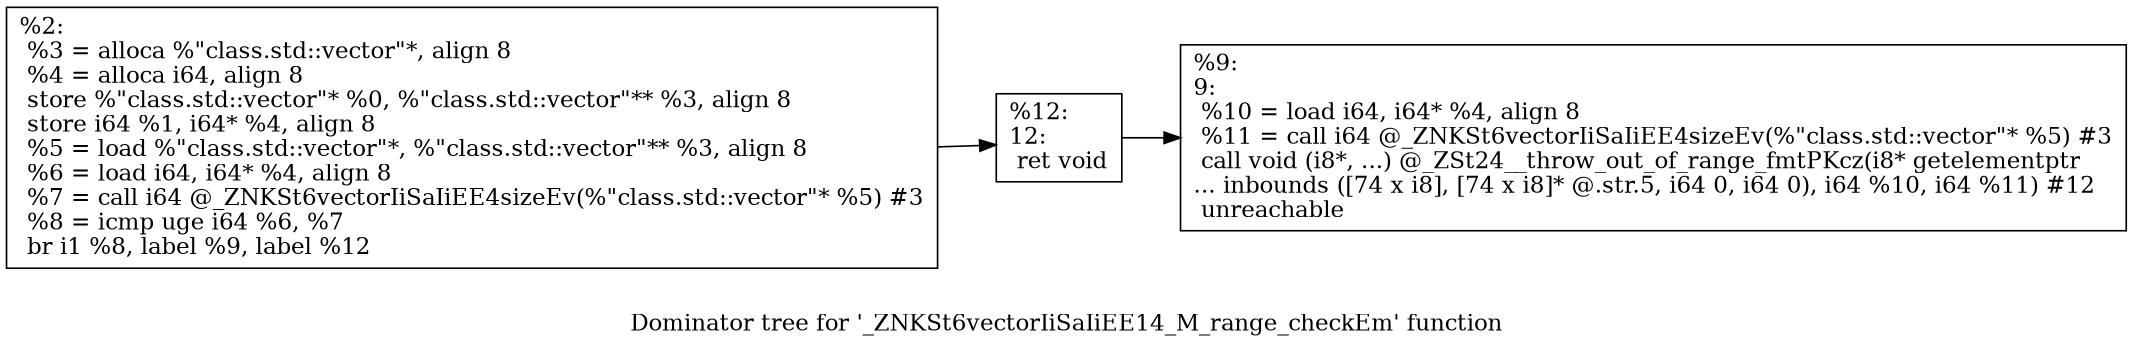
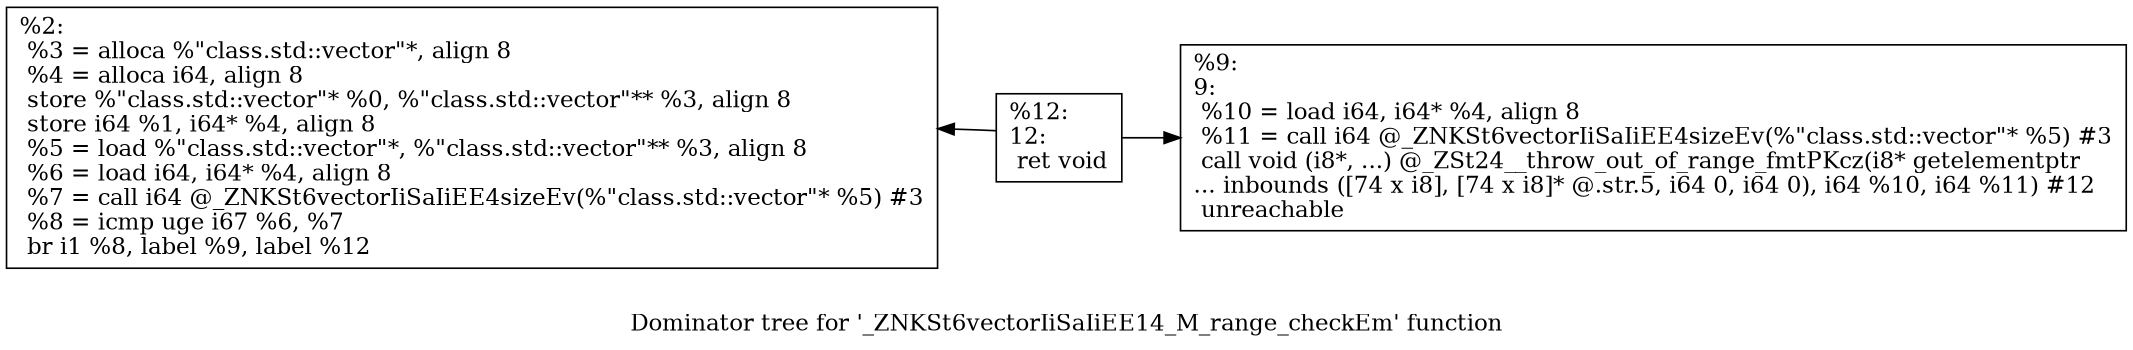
(959, 146) -> (975, 130)
(182, 223) -> (182, 223)
